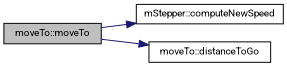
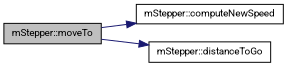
(53, 34) -> (53, 34)
(210, 52) -> (210, 52)
